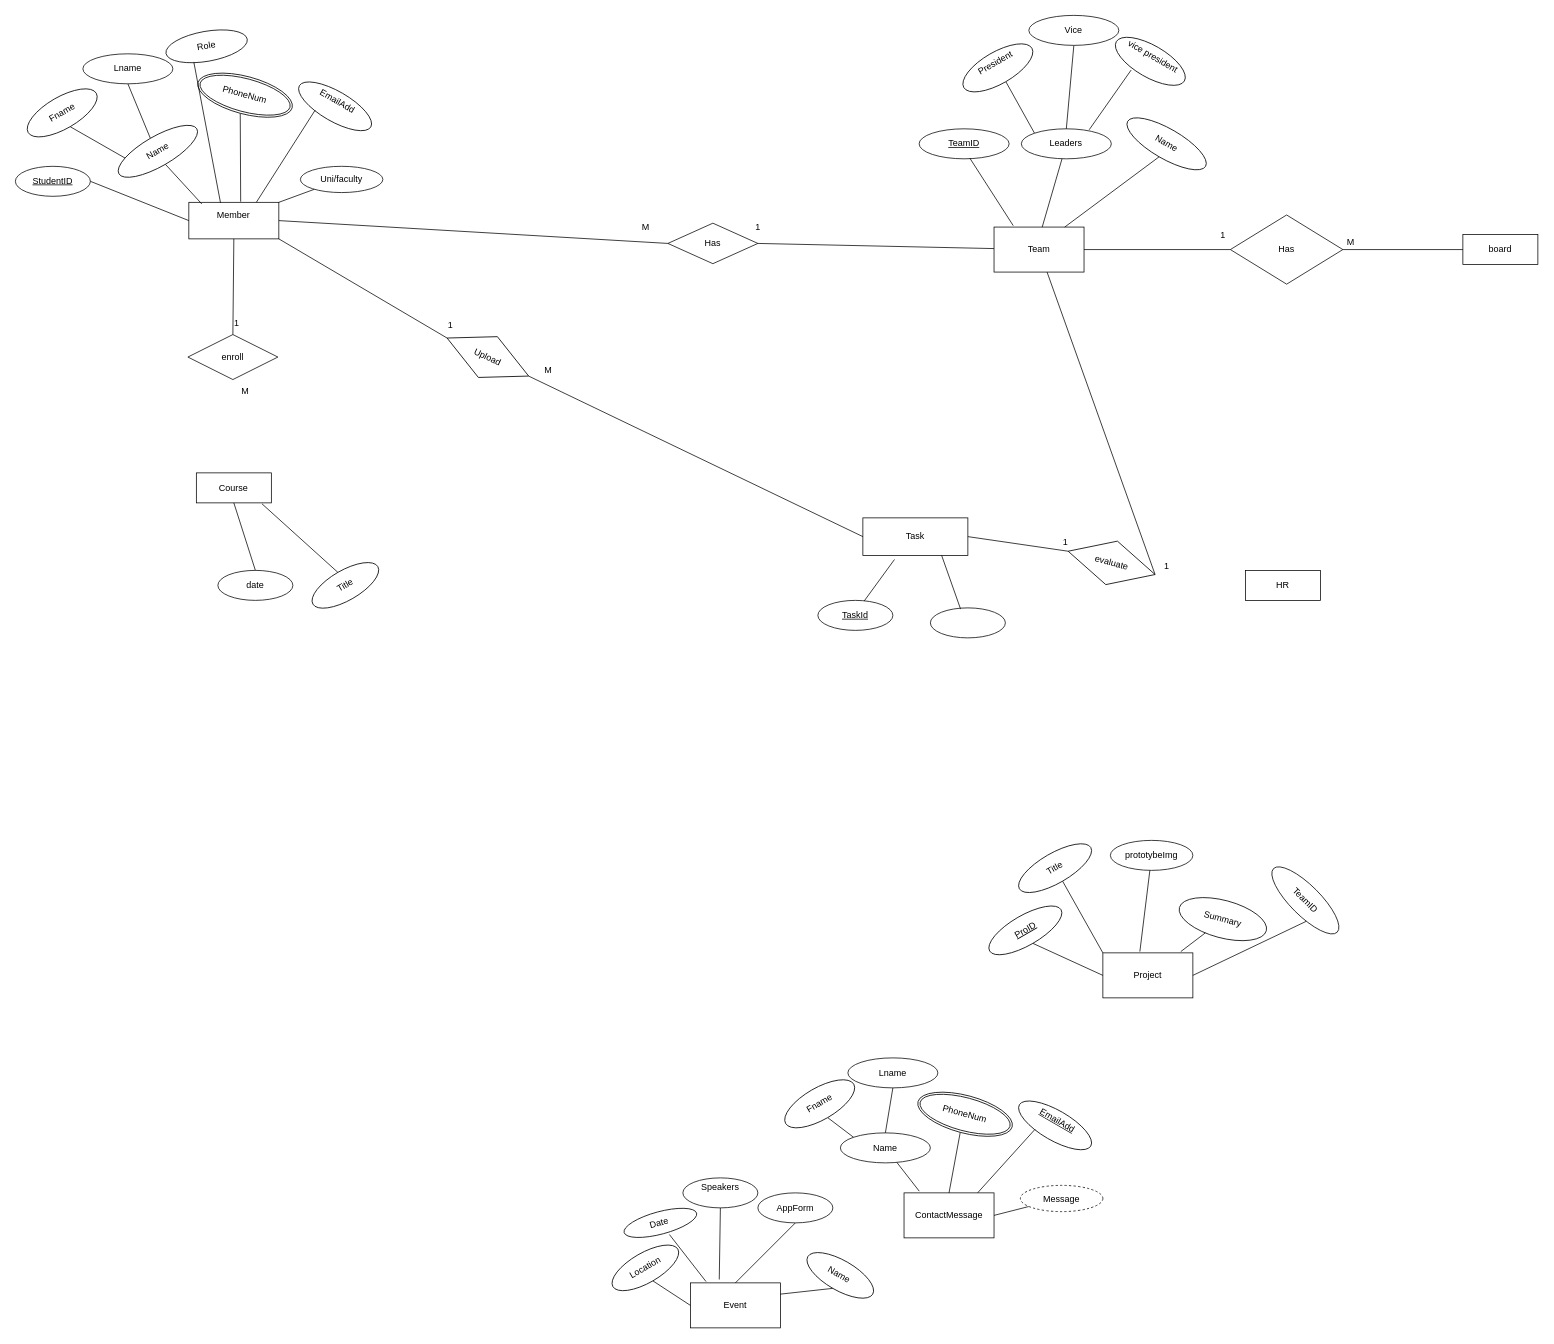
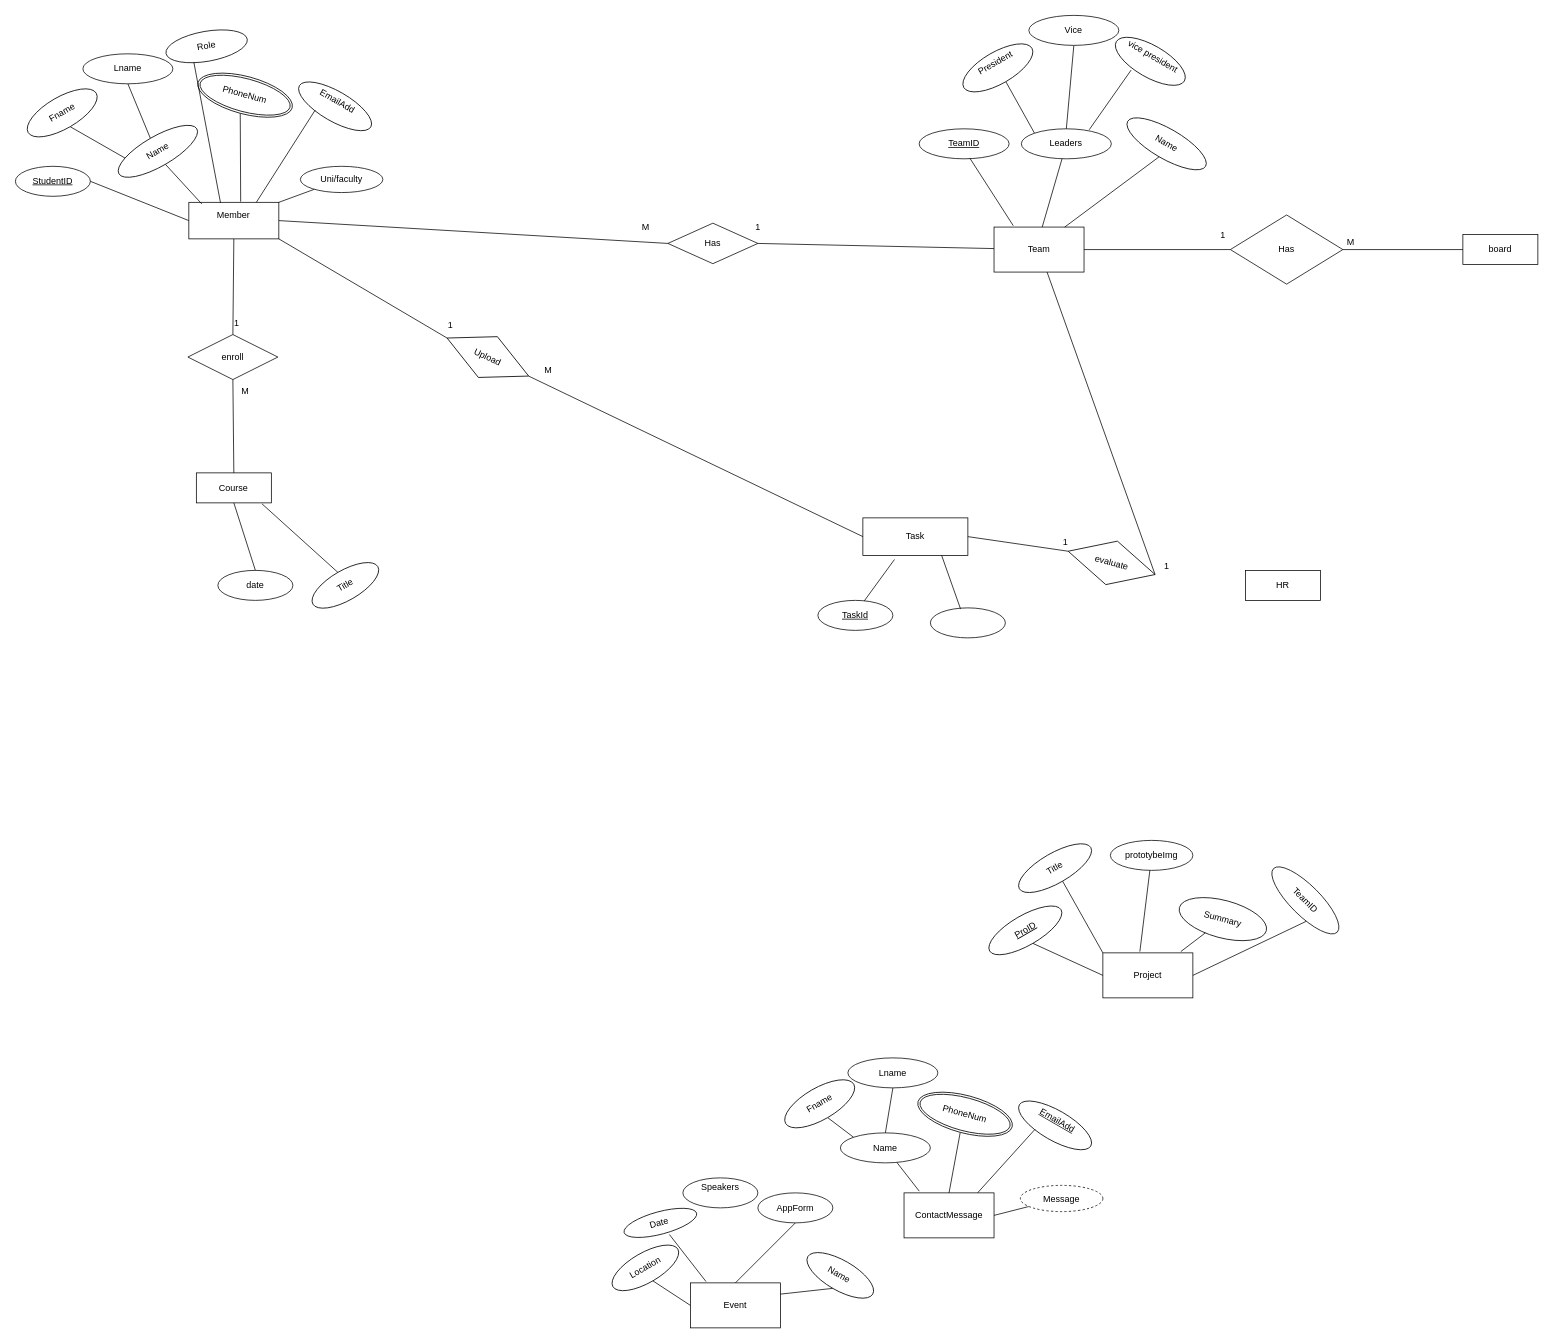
none -> (233, 426)
(720, 1243) -> none
